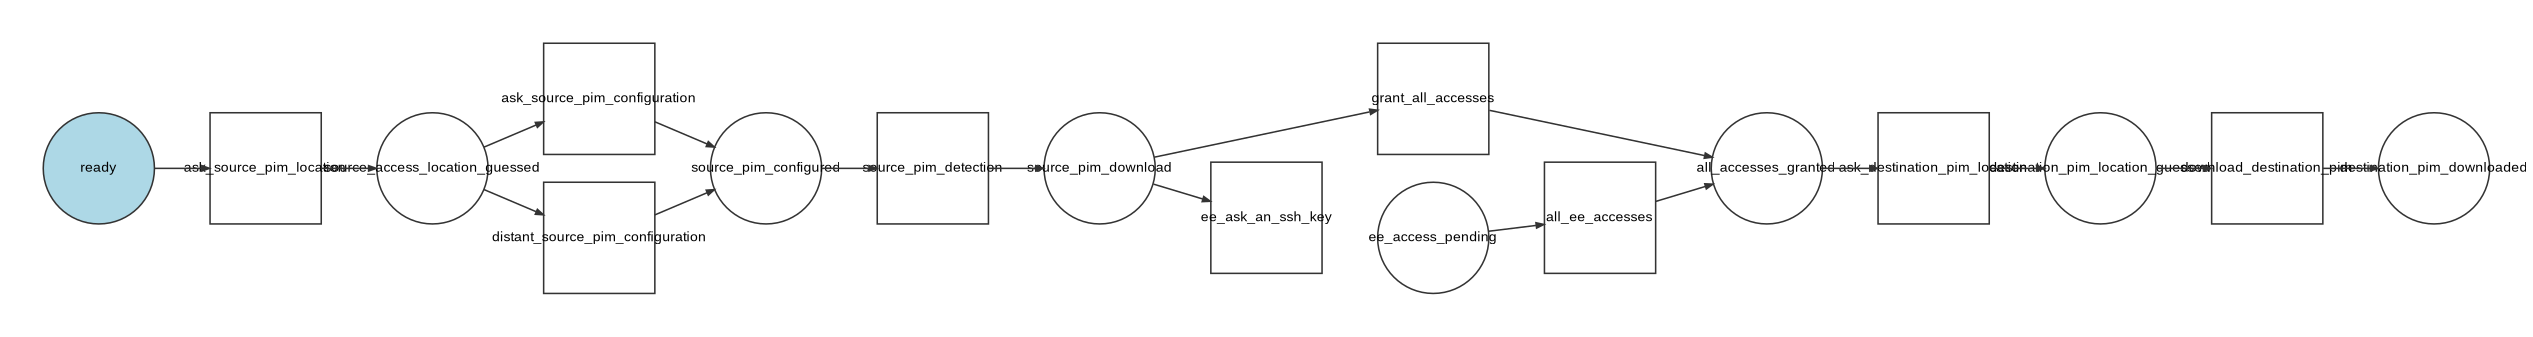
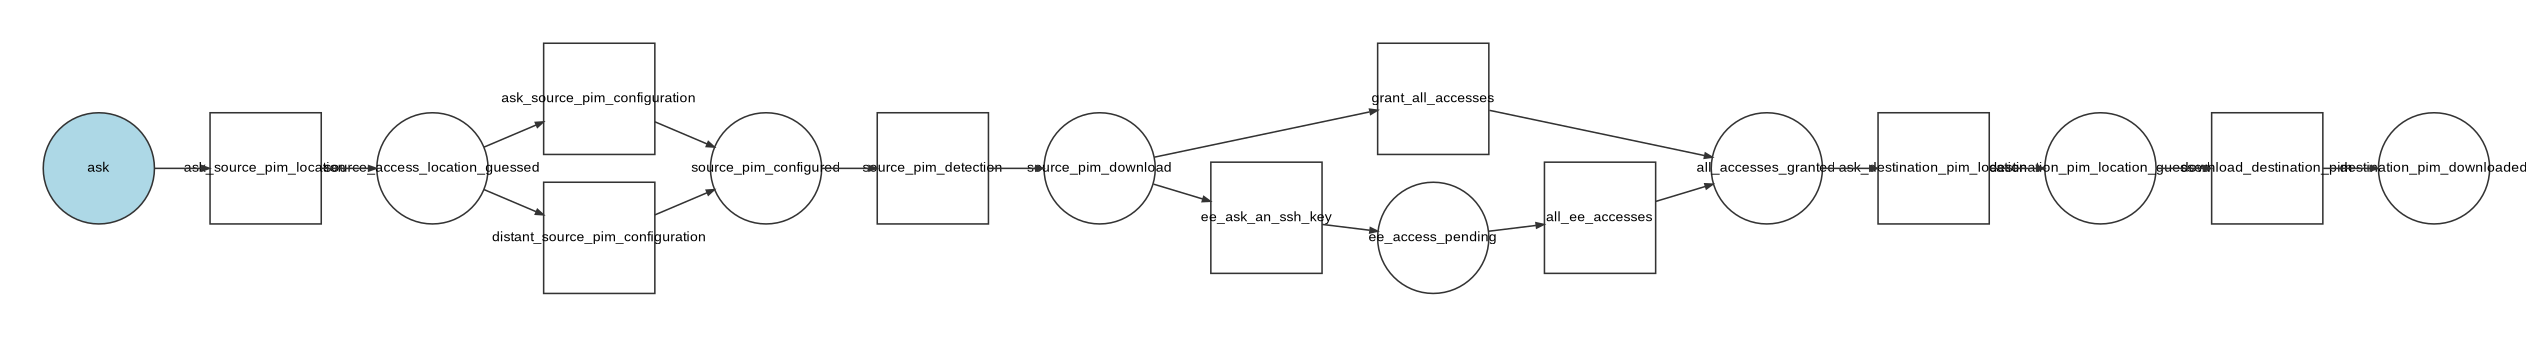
(99, 168) -> (99, 168)
none -> (1346, 227)
